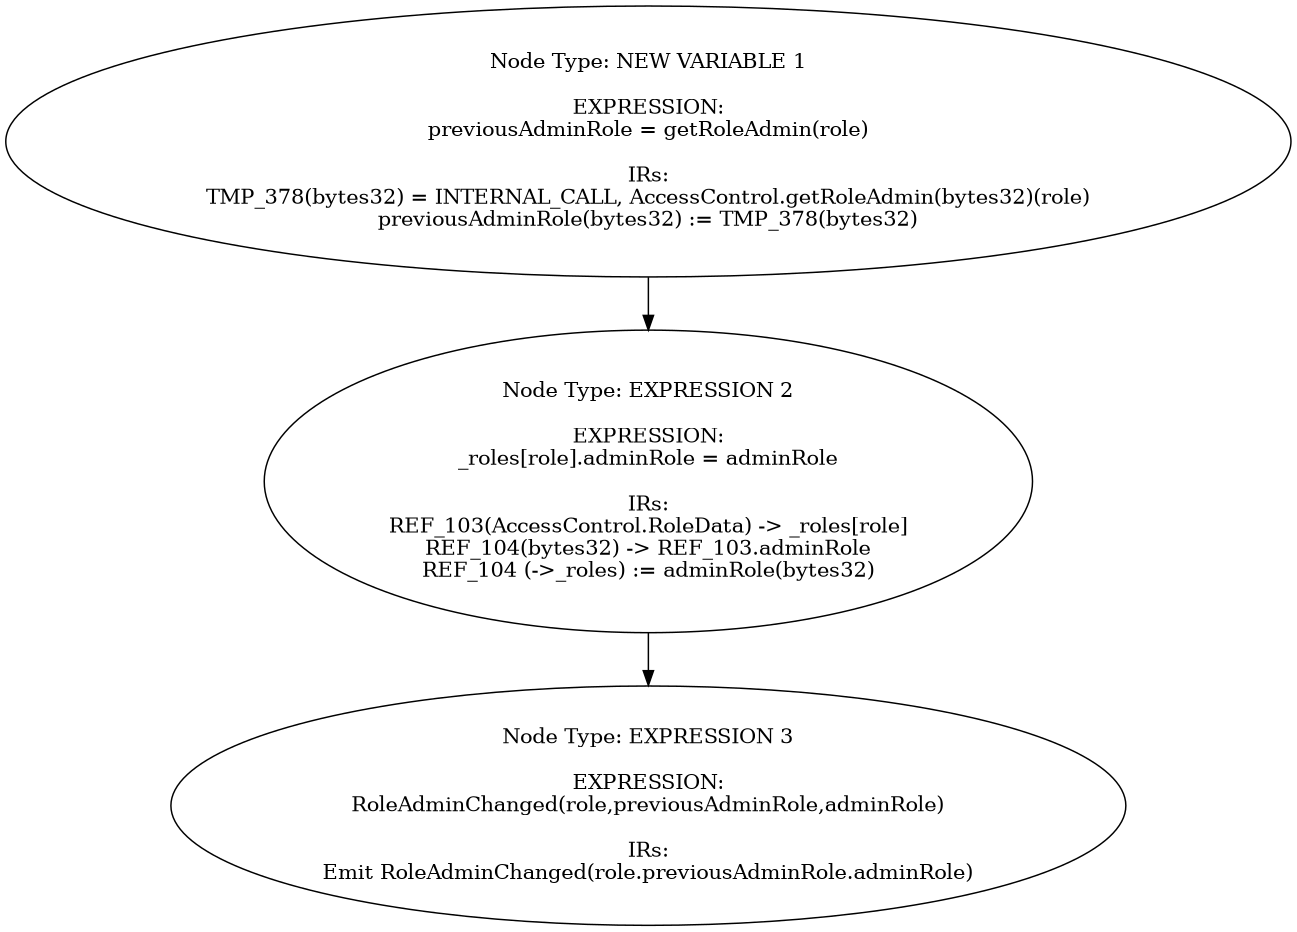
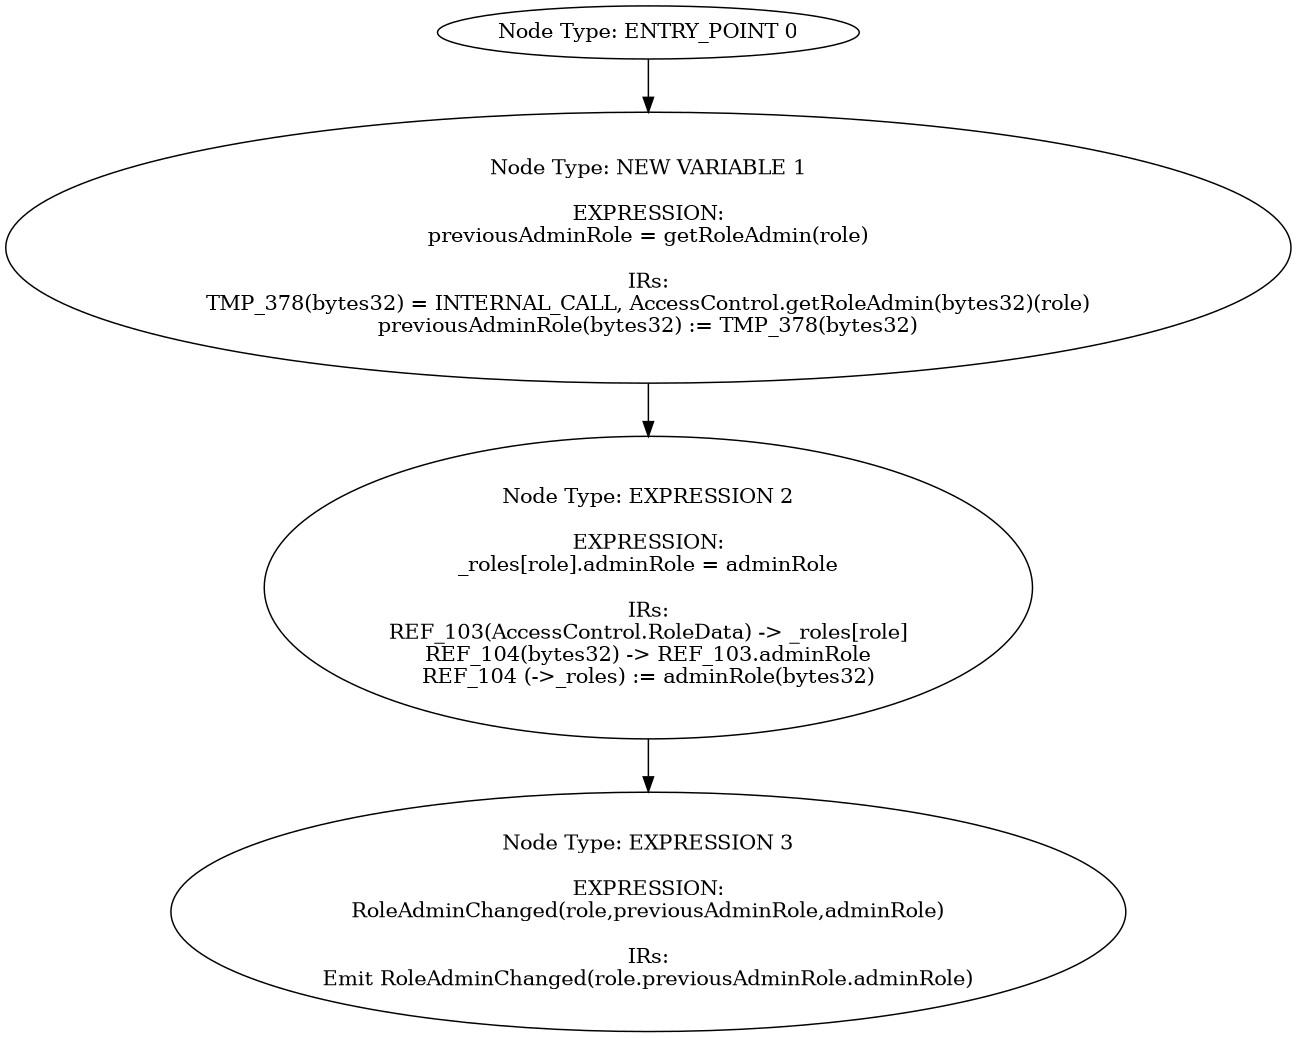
none -> (648, 32)
